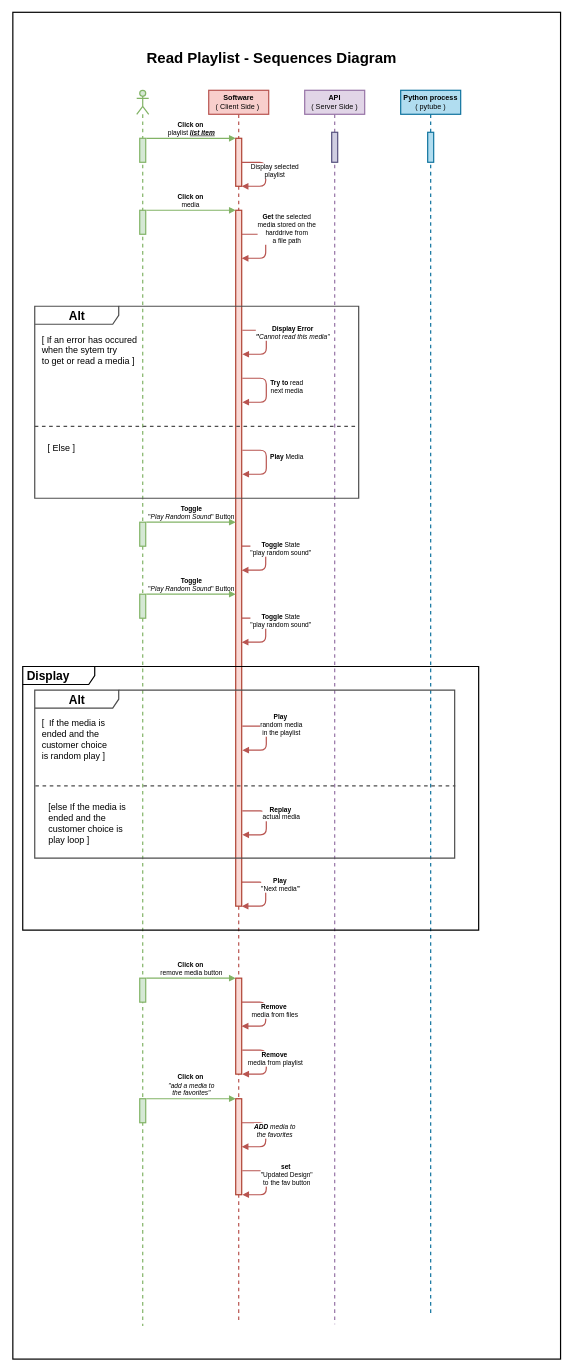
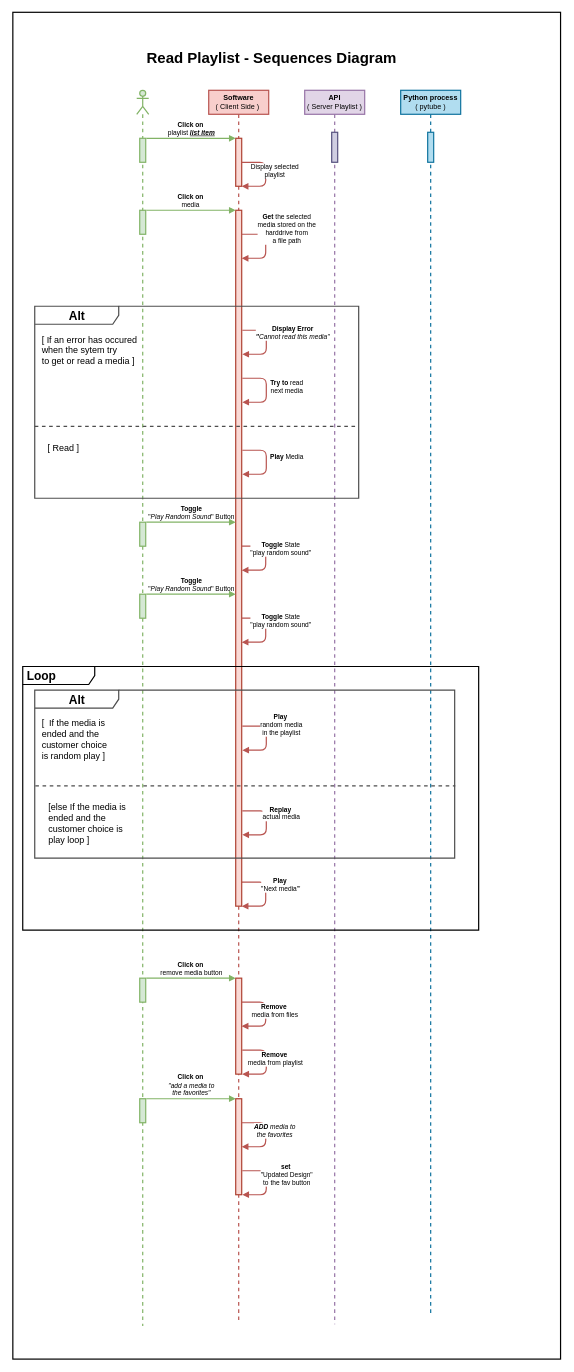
(335, 102) -> (335, 102)
(64, 448) -> (65, 448)
(39, 675) -> (35, 675)
